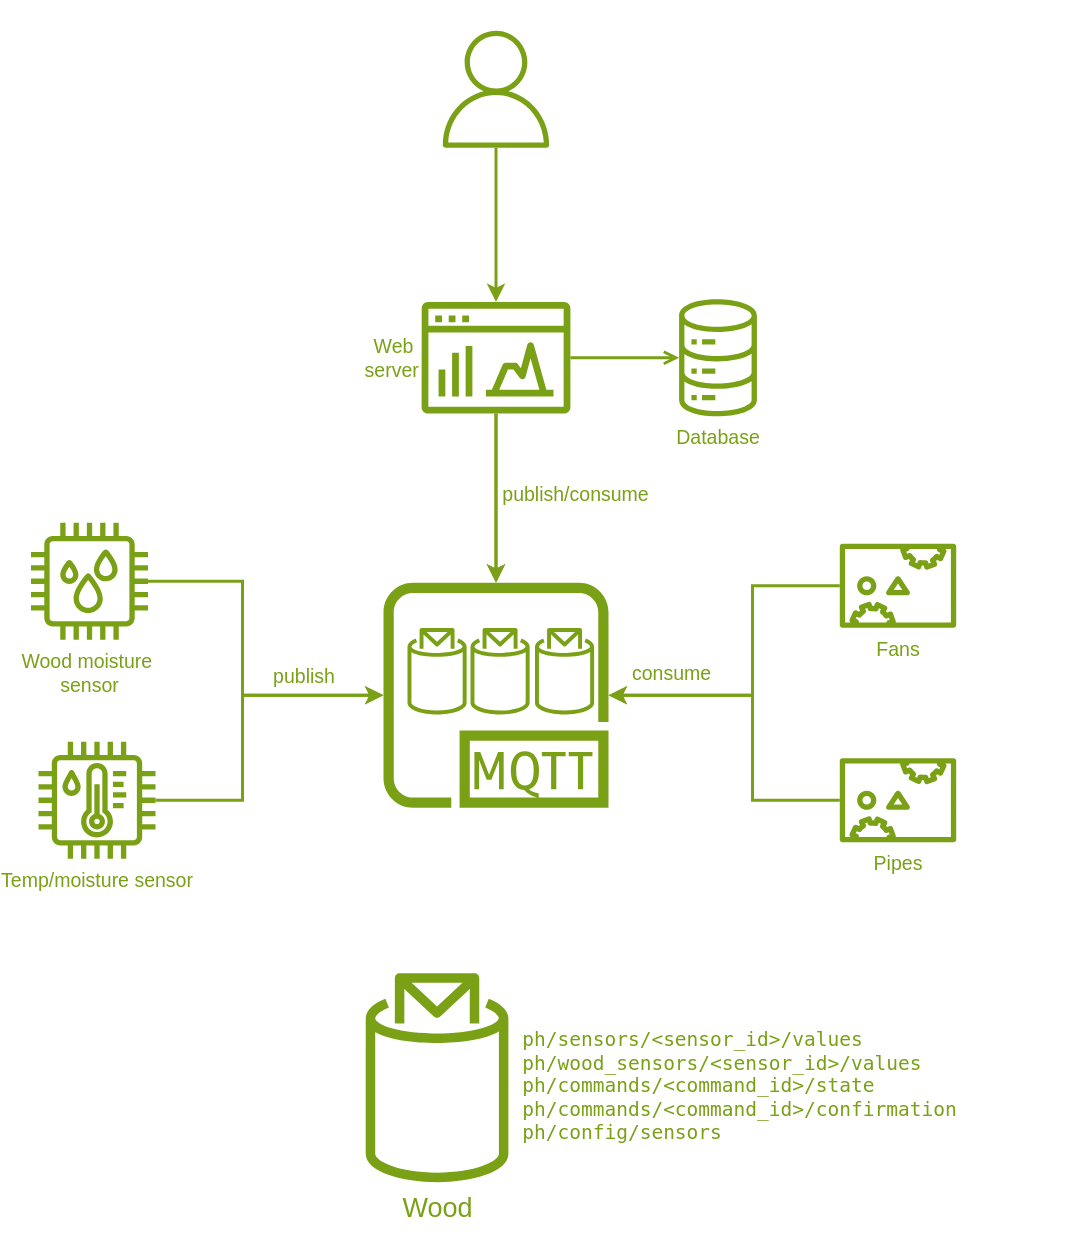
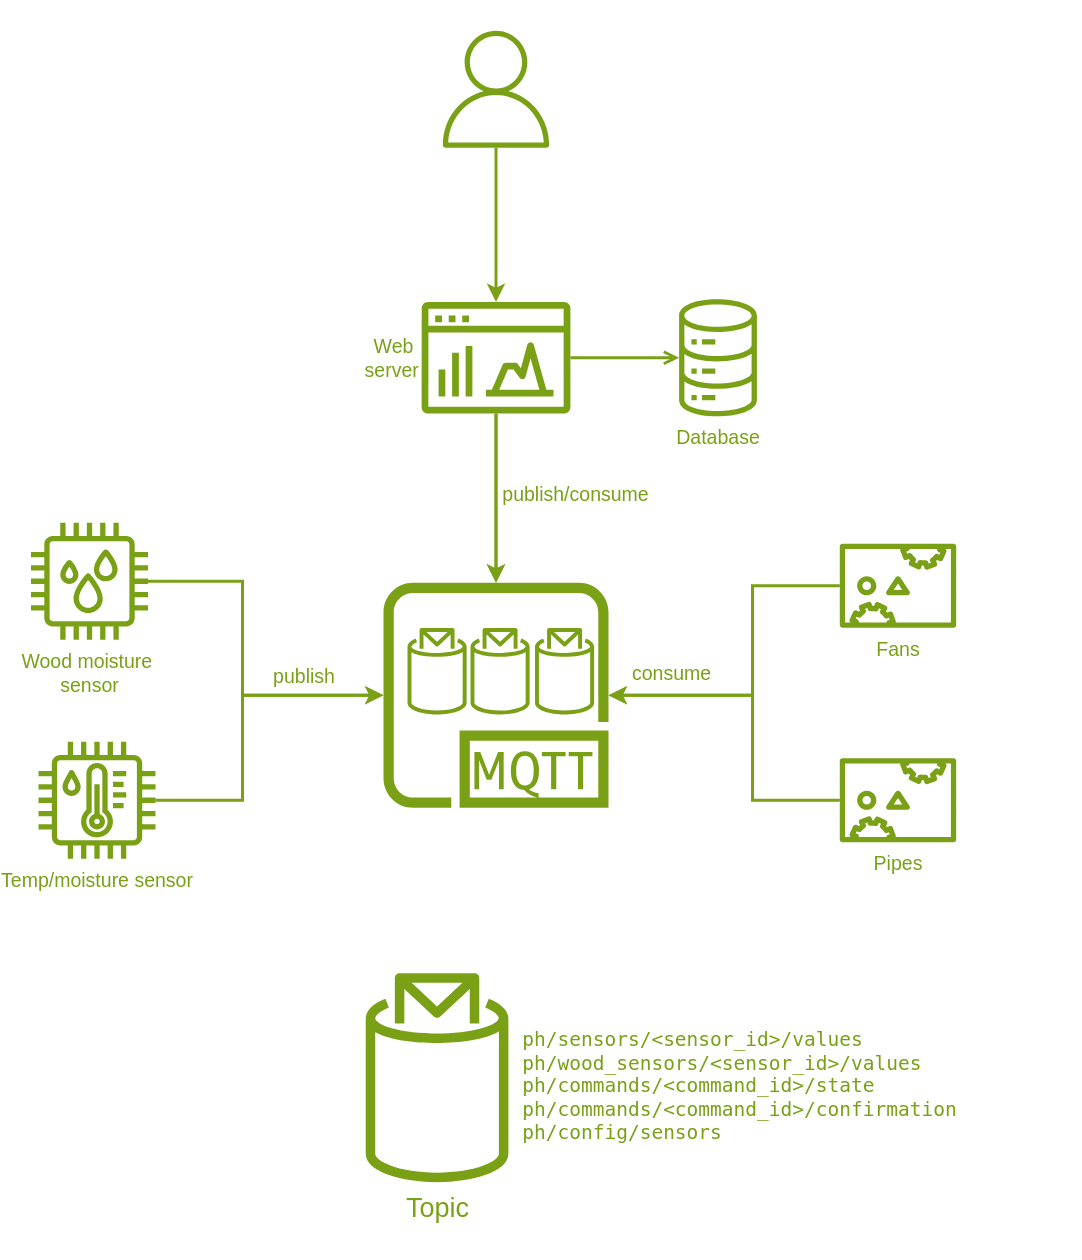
(438, 1209) -> (438, 1209)
